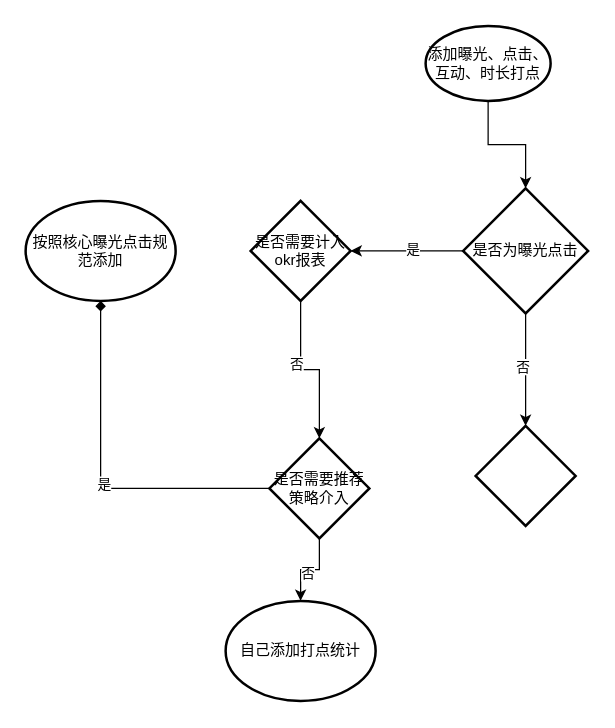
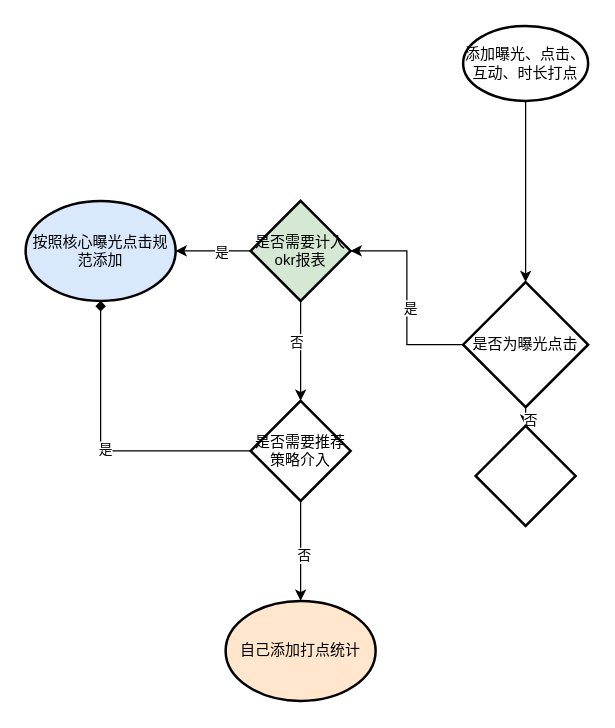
(488, 63) -> (526, 63)
(101, 251) -> (101, 251)
none -> (217, 251)
(301, 251) -> (301, 251)
(526, 251) -> (526, 344)
(319, 488) -> (301, 451)
(301, 651) -> (301, 651)
